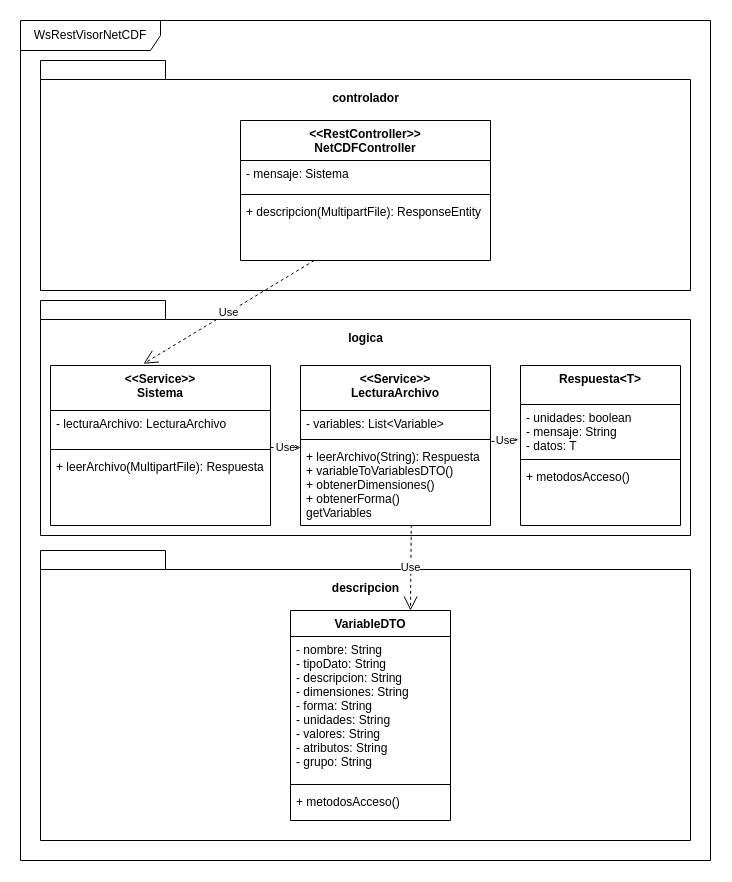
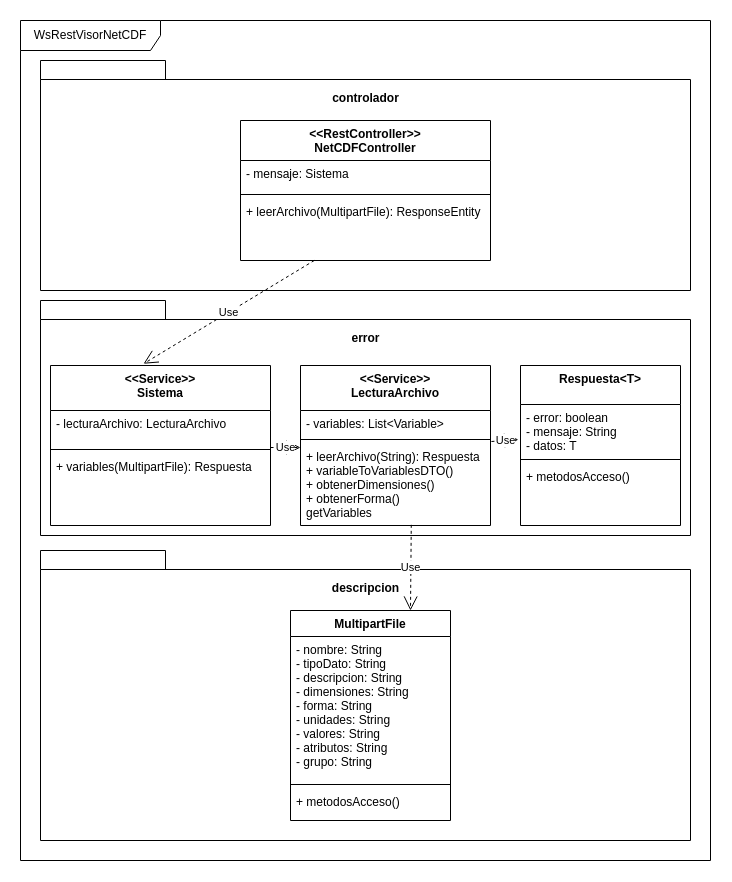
(378, 212) -> (378, 212)
(366, 325) -> (366, 325)
(582, 418) -> (574, 418)
(173, 467) -> (166, 467)
(370, 624) -> (370, 624)
